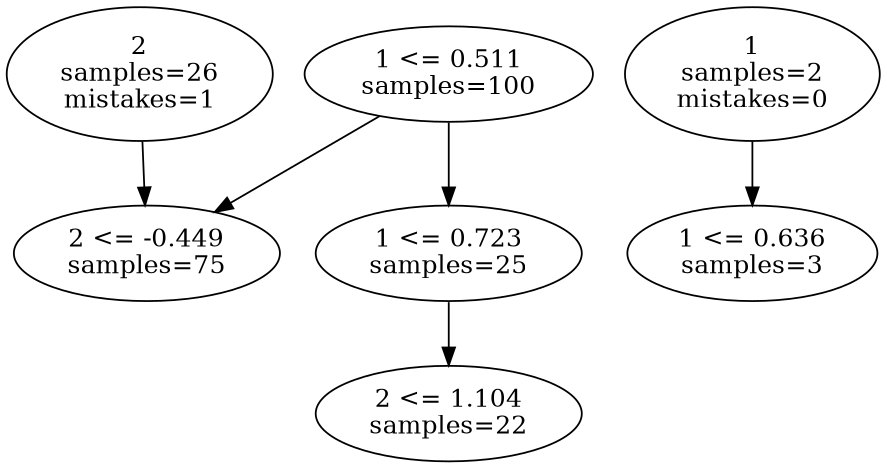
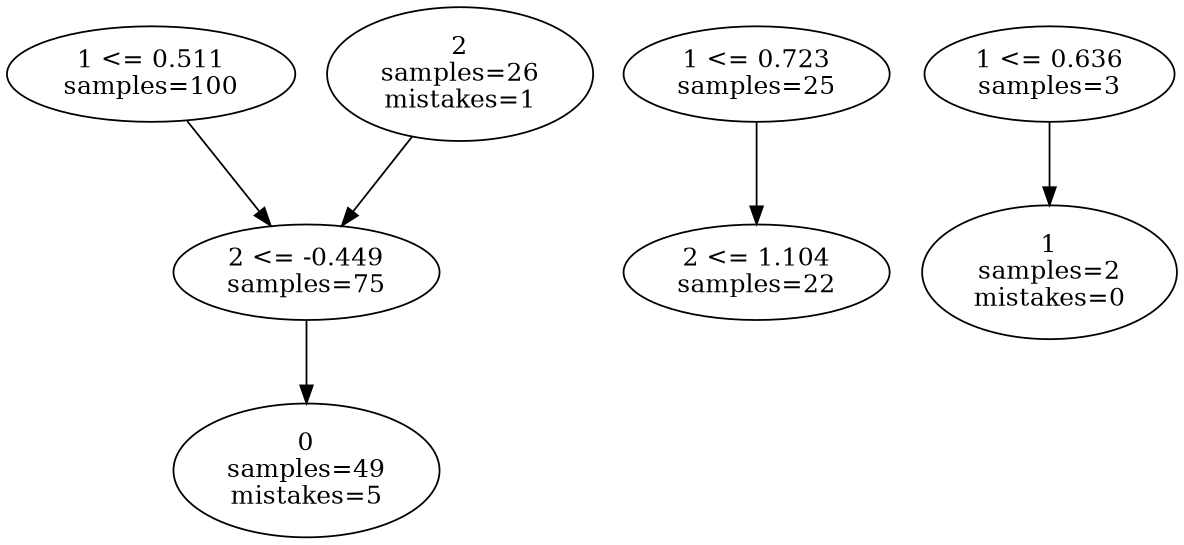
(449, 155) -> none
(752, 164) -> (1050, 155)
none -> (307, 470)
